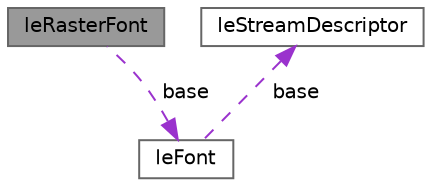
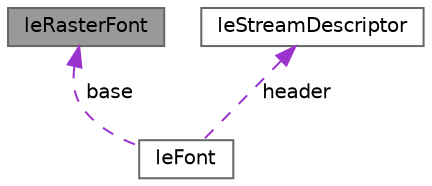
(141, 81) -> (91, 117)
(293, 93) -> (293, 93)
